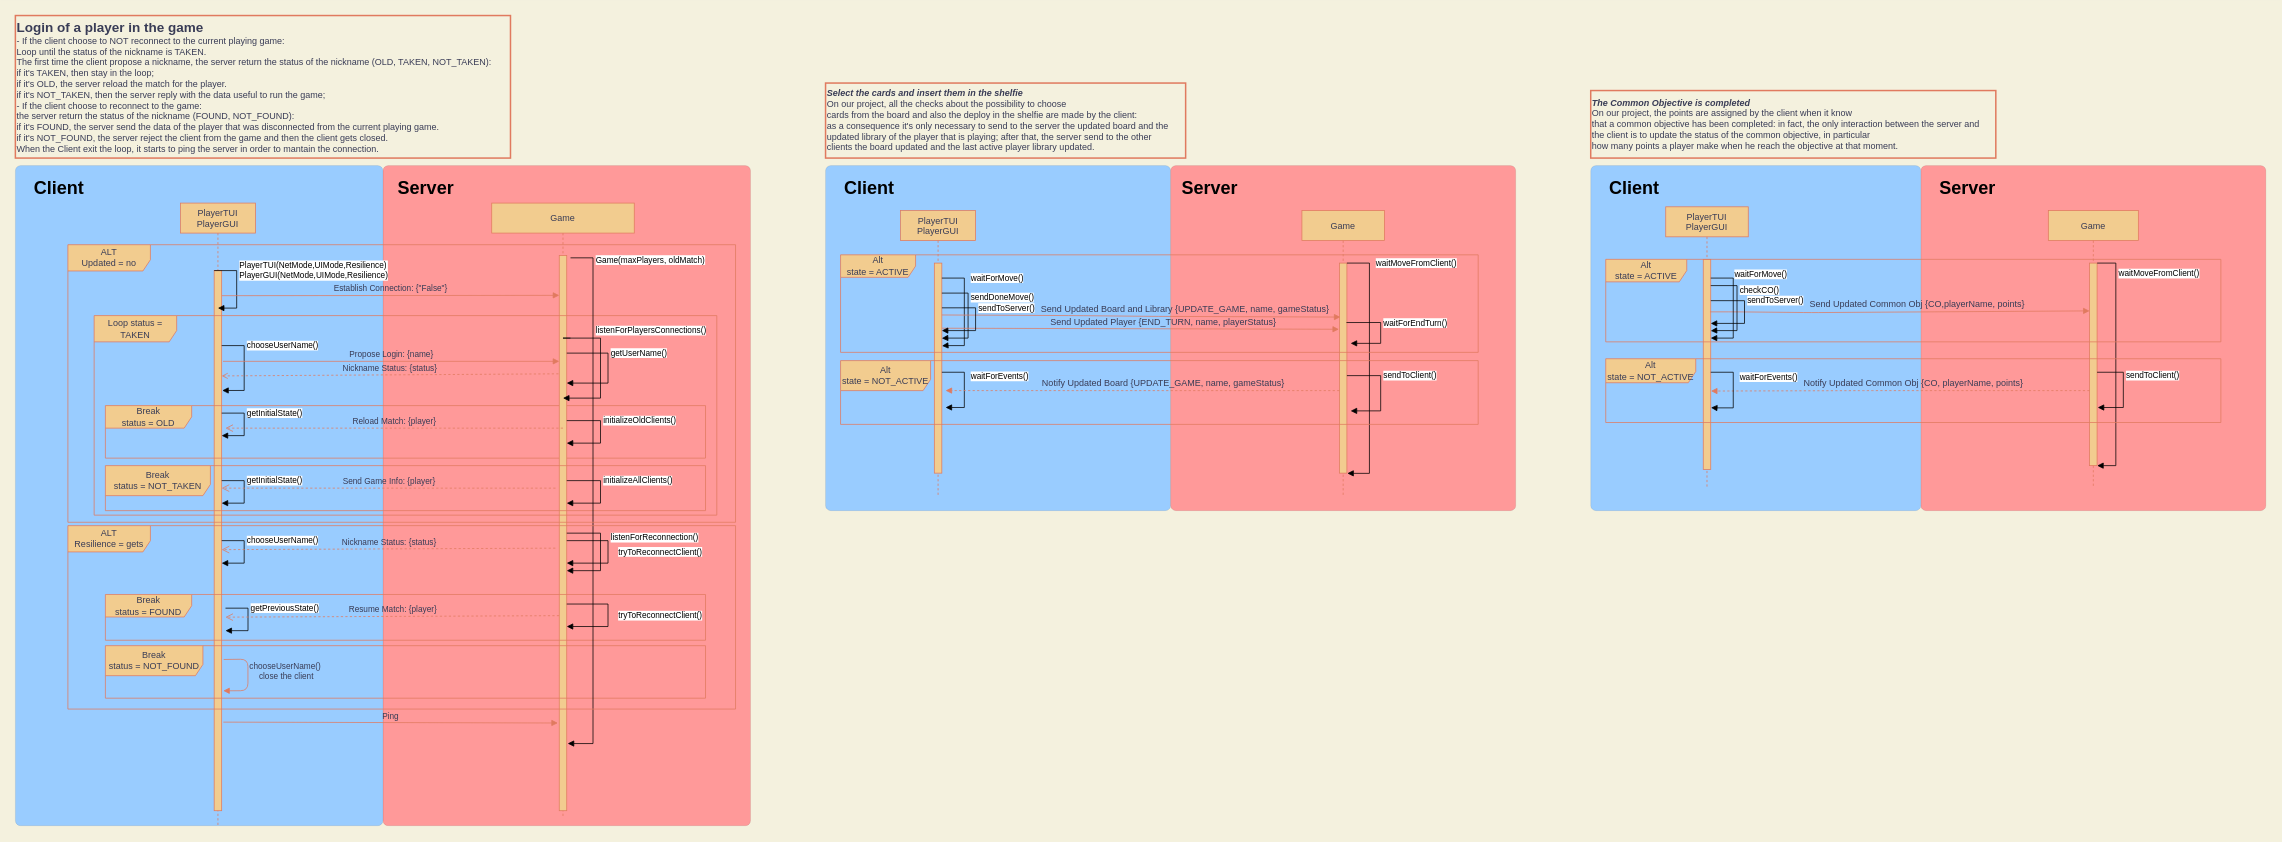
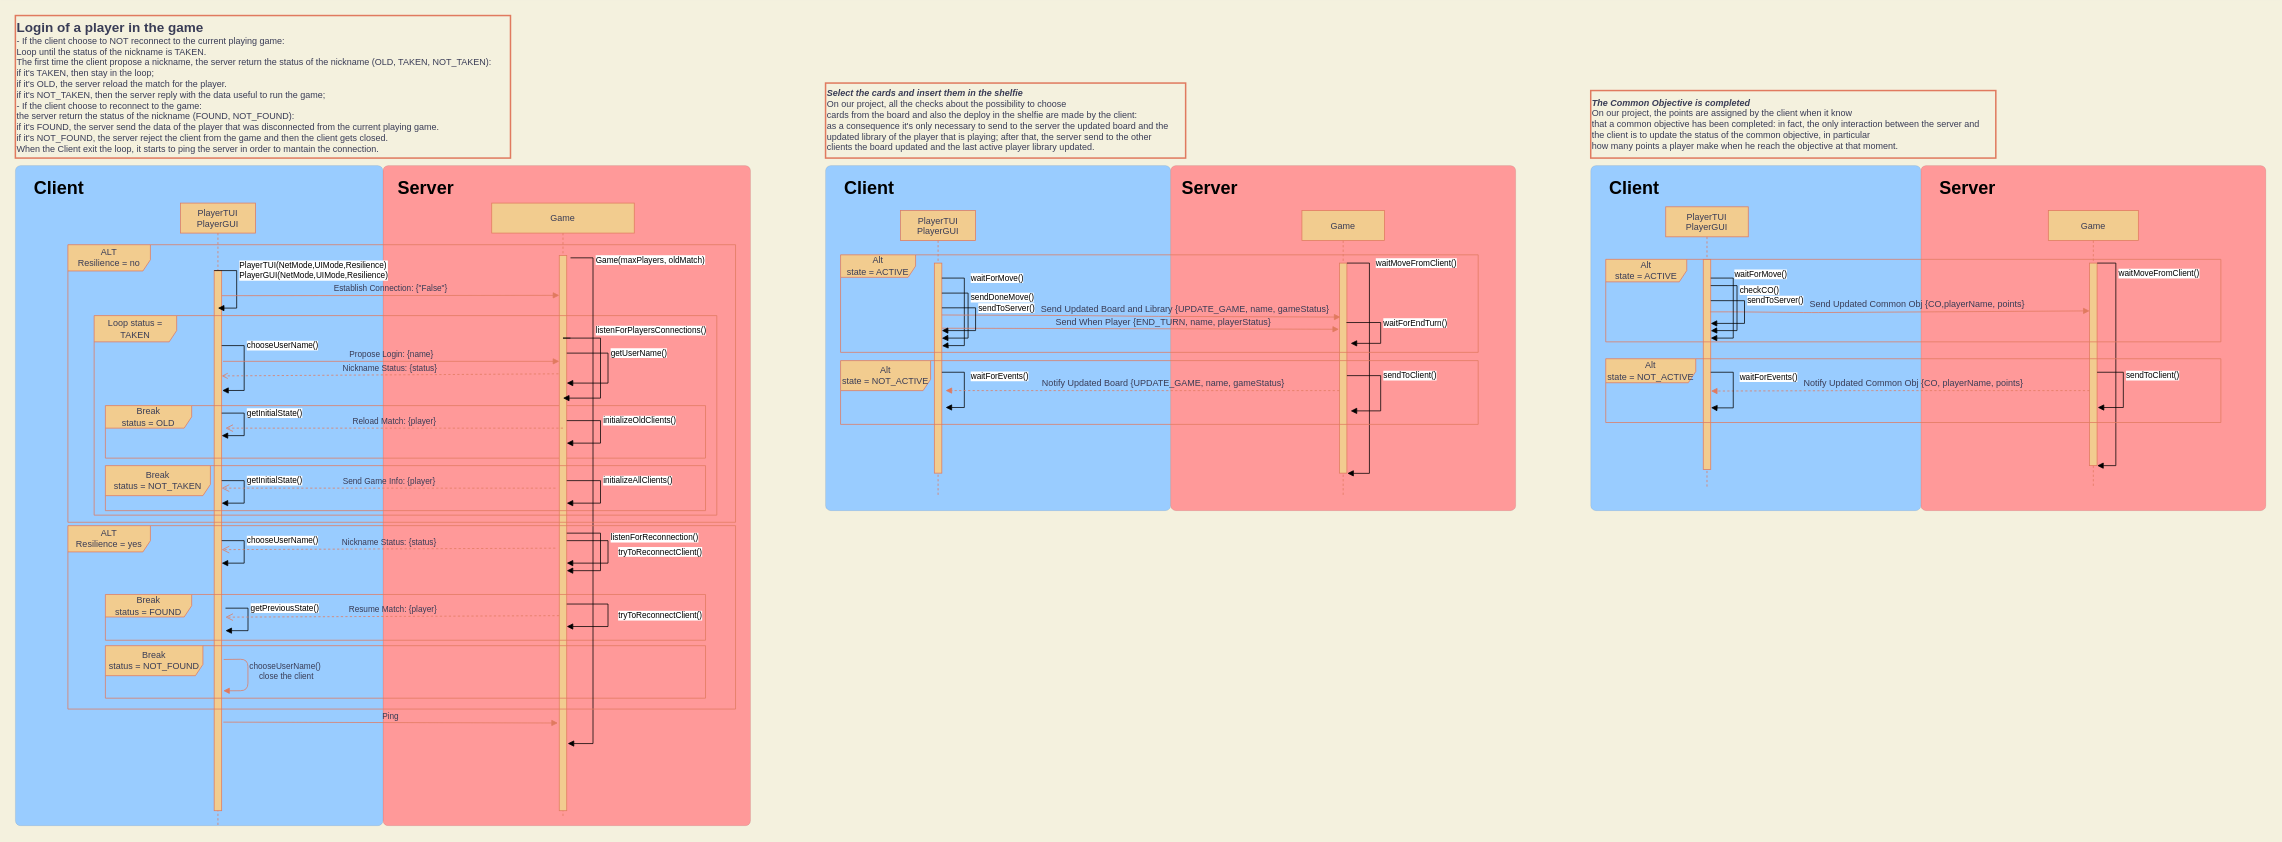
(109, 258) -> (109, 258)
(1163, 322) -> (1163, 322)
(109, 538) -> (109, 538)
